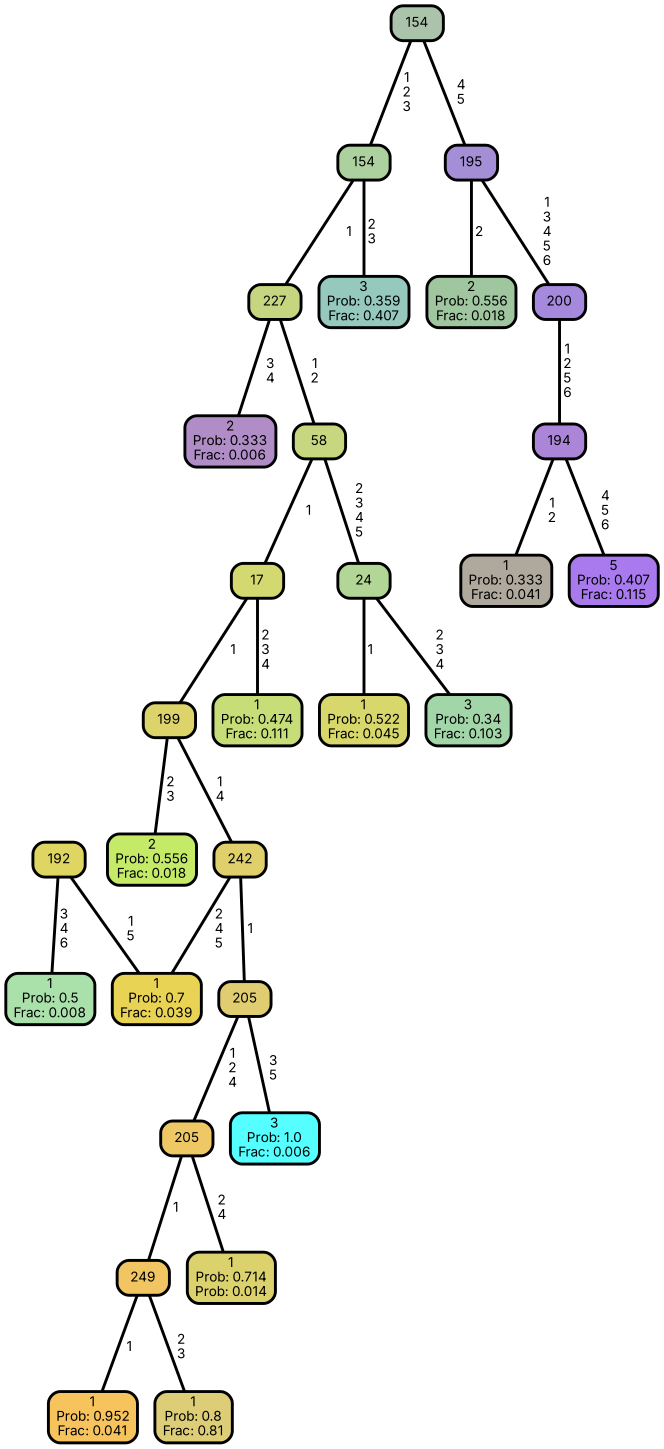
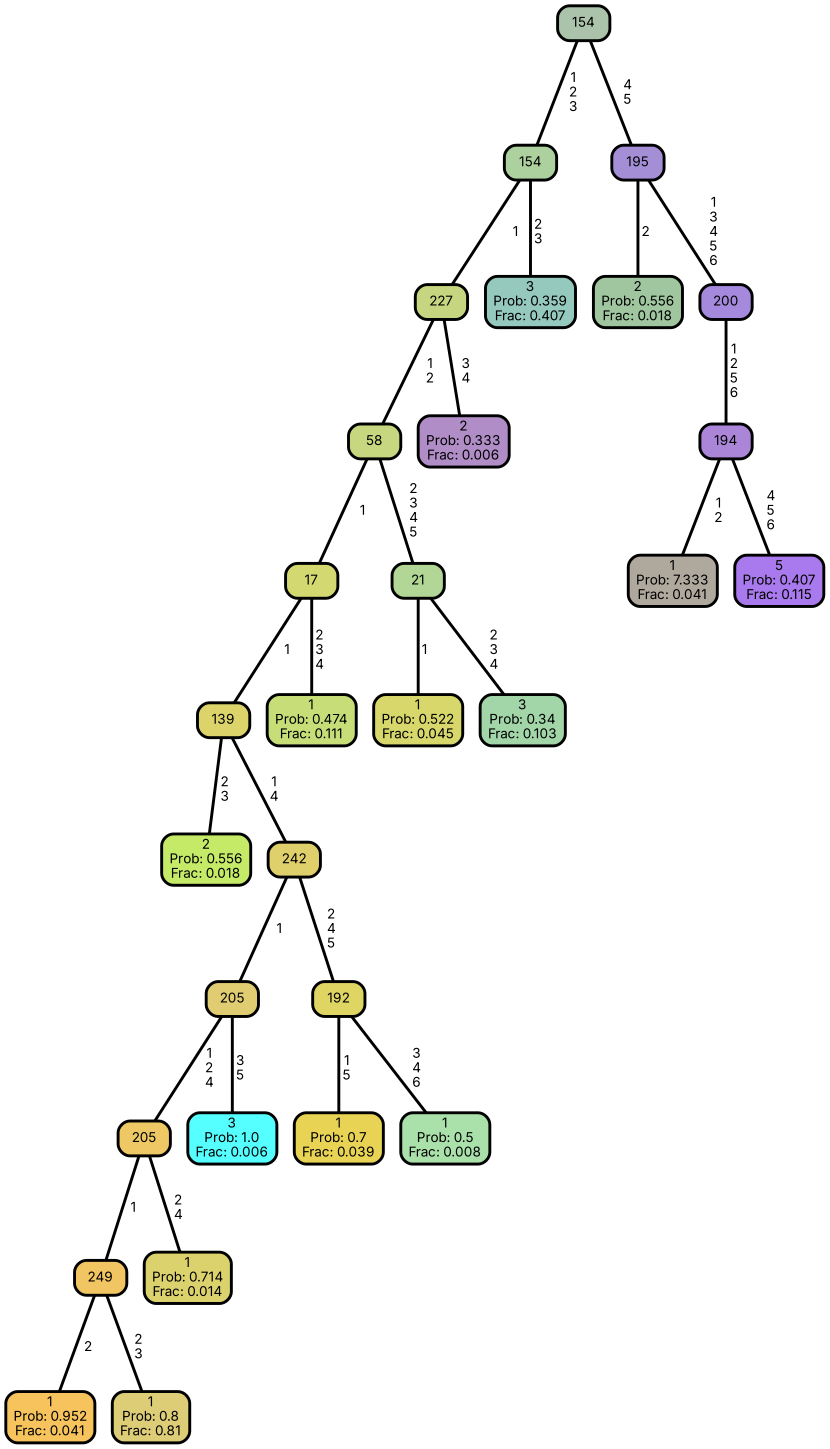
(364, 581) -> (418, 581)
(506, 581) -> (673, 581)
(169, 720) -> (224, 720)
(201, 925) -> (317, 929)
(231, 1278) -> (188, 1278)
(128, 1348) -> (87, 1348)
